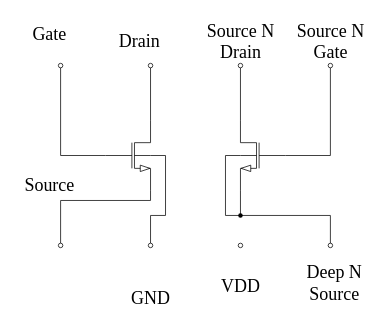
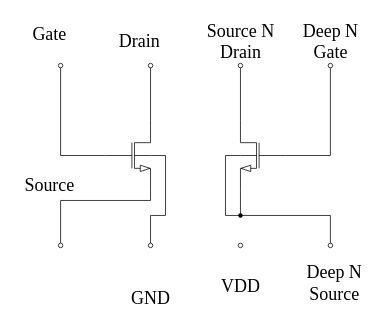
(331, 42) -> (331, 42)
